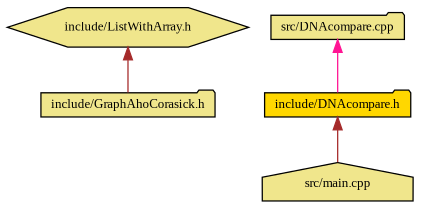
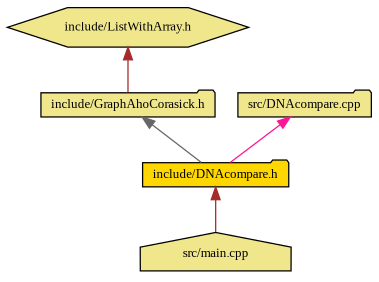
none -> (177, 144)
